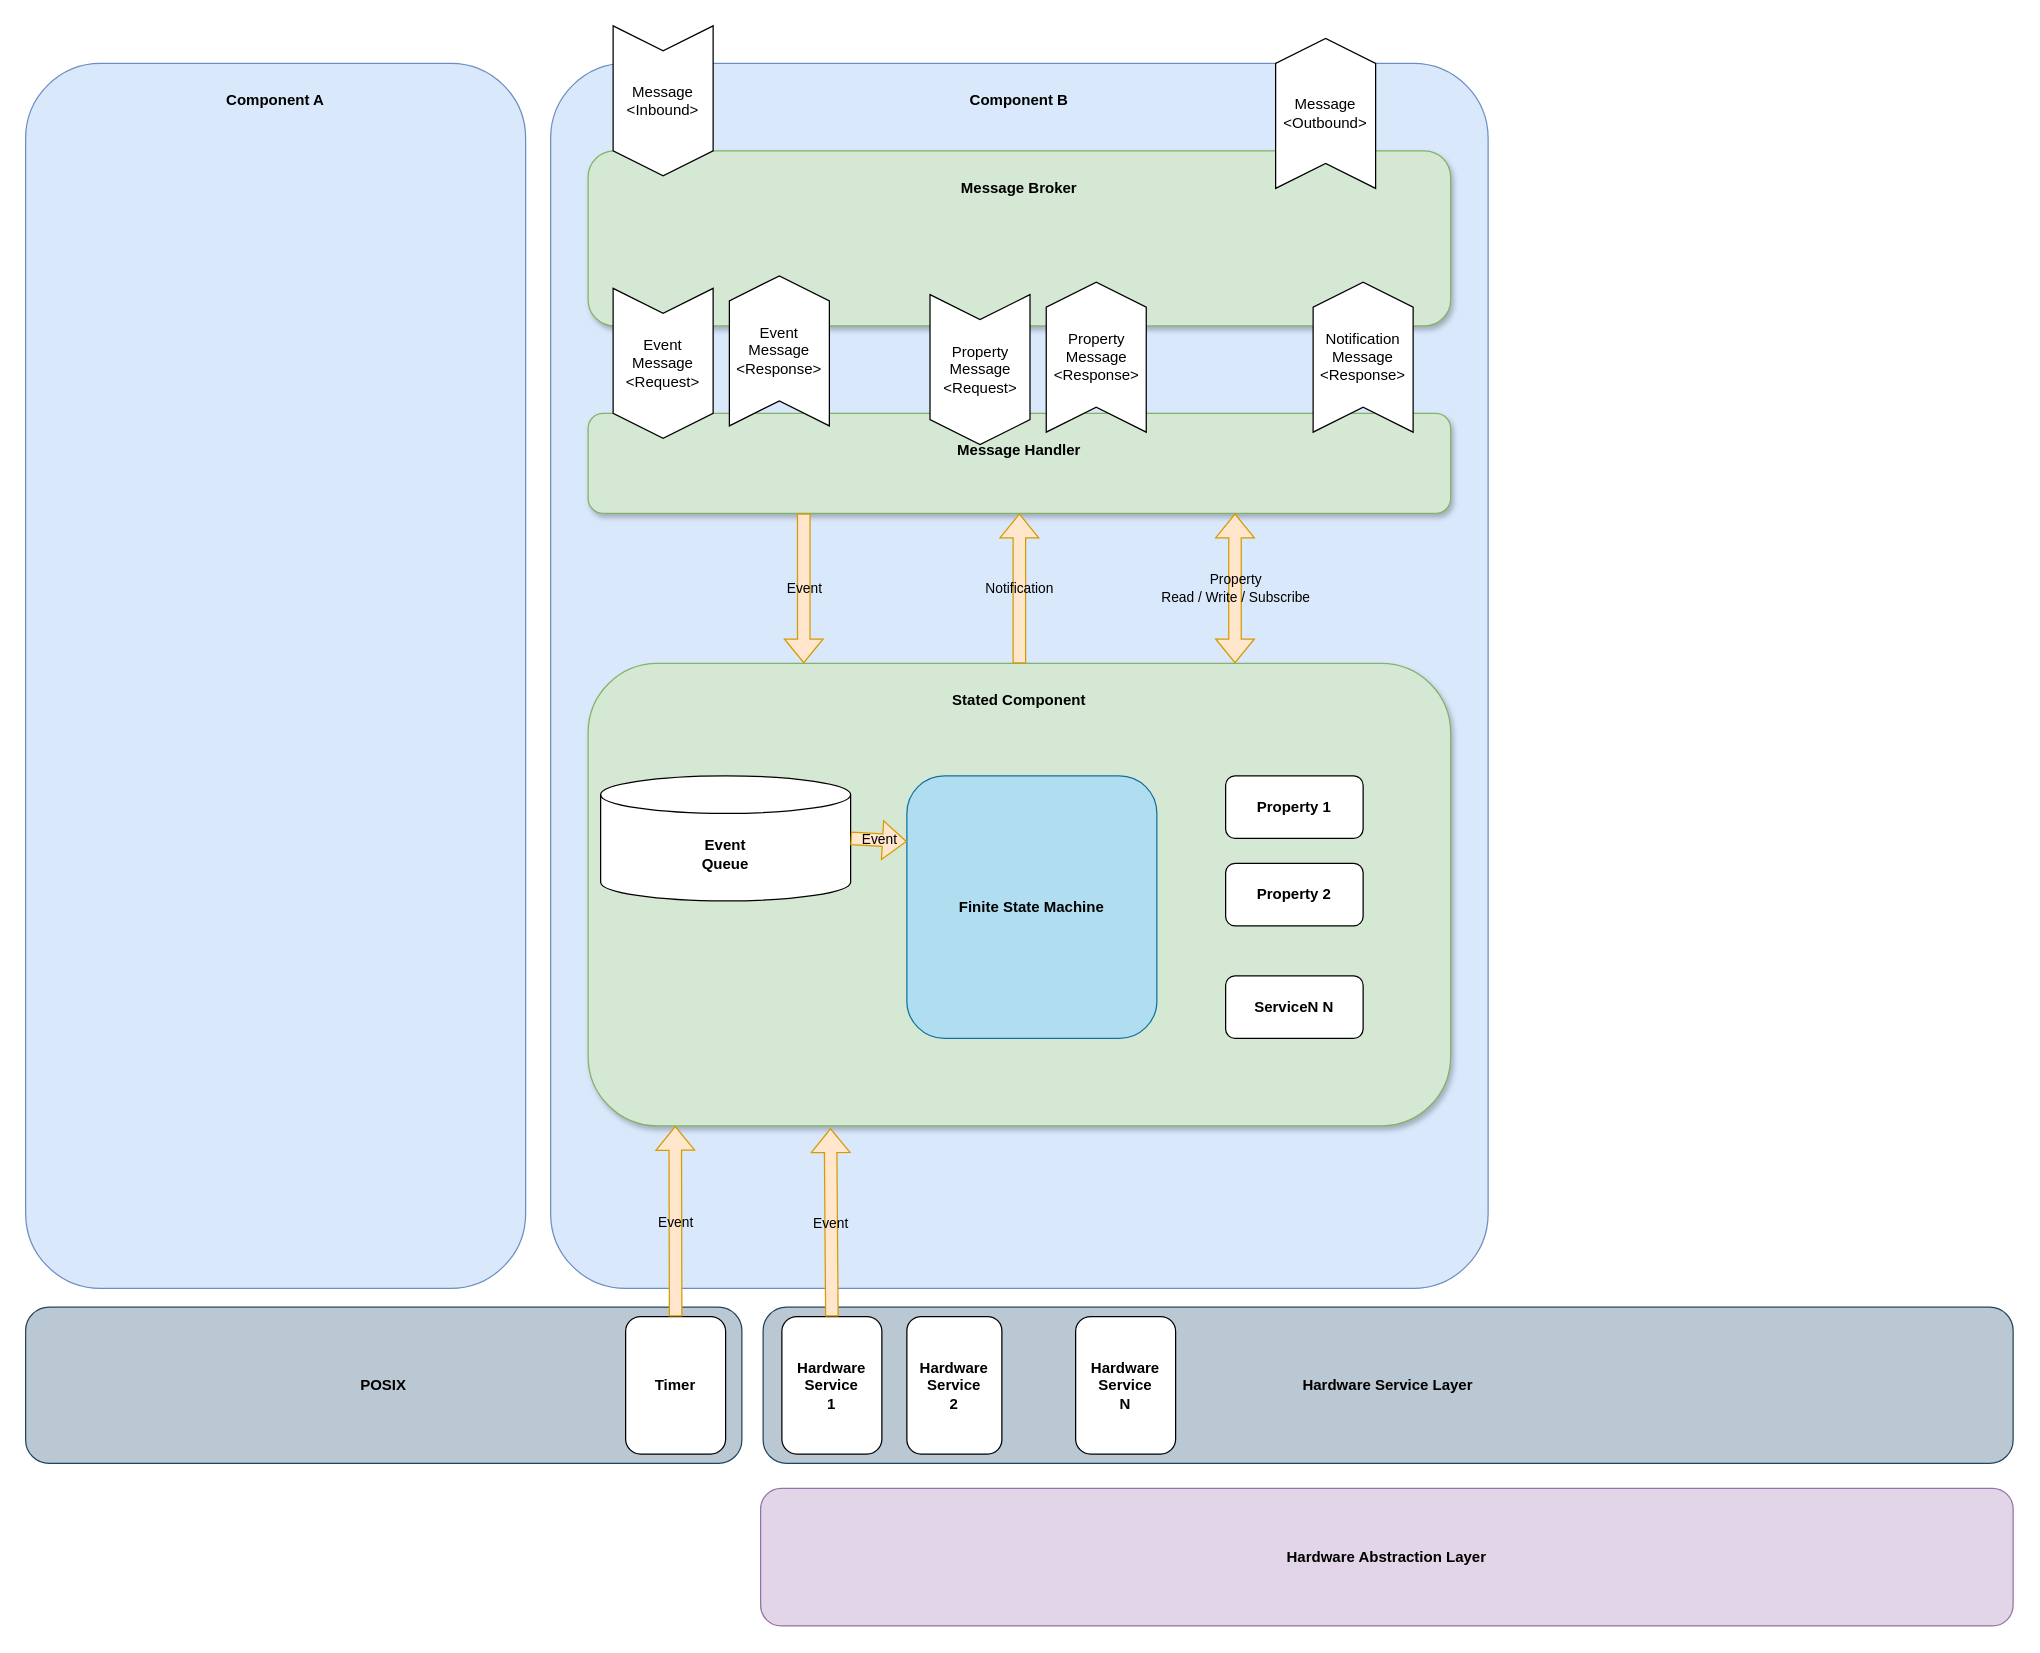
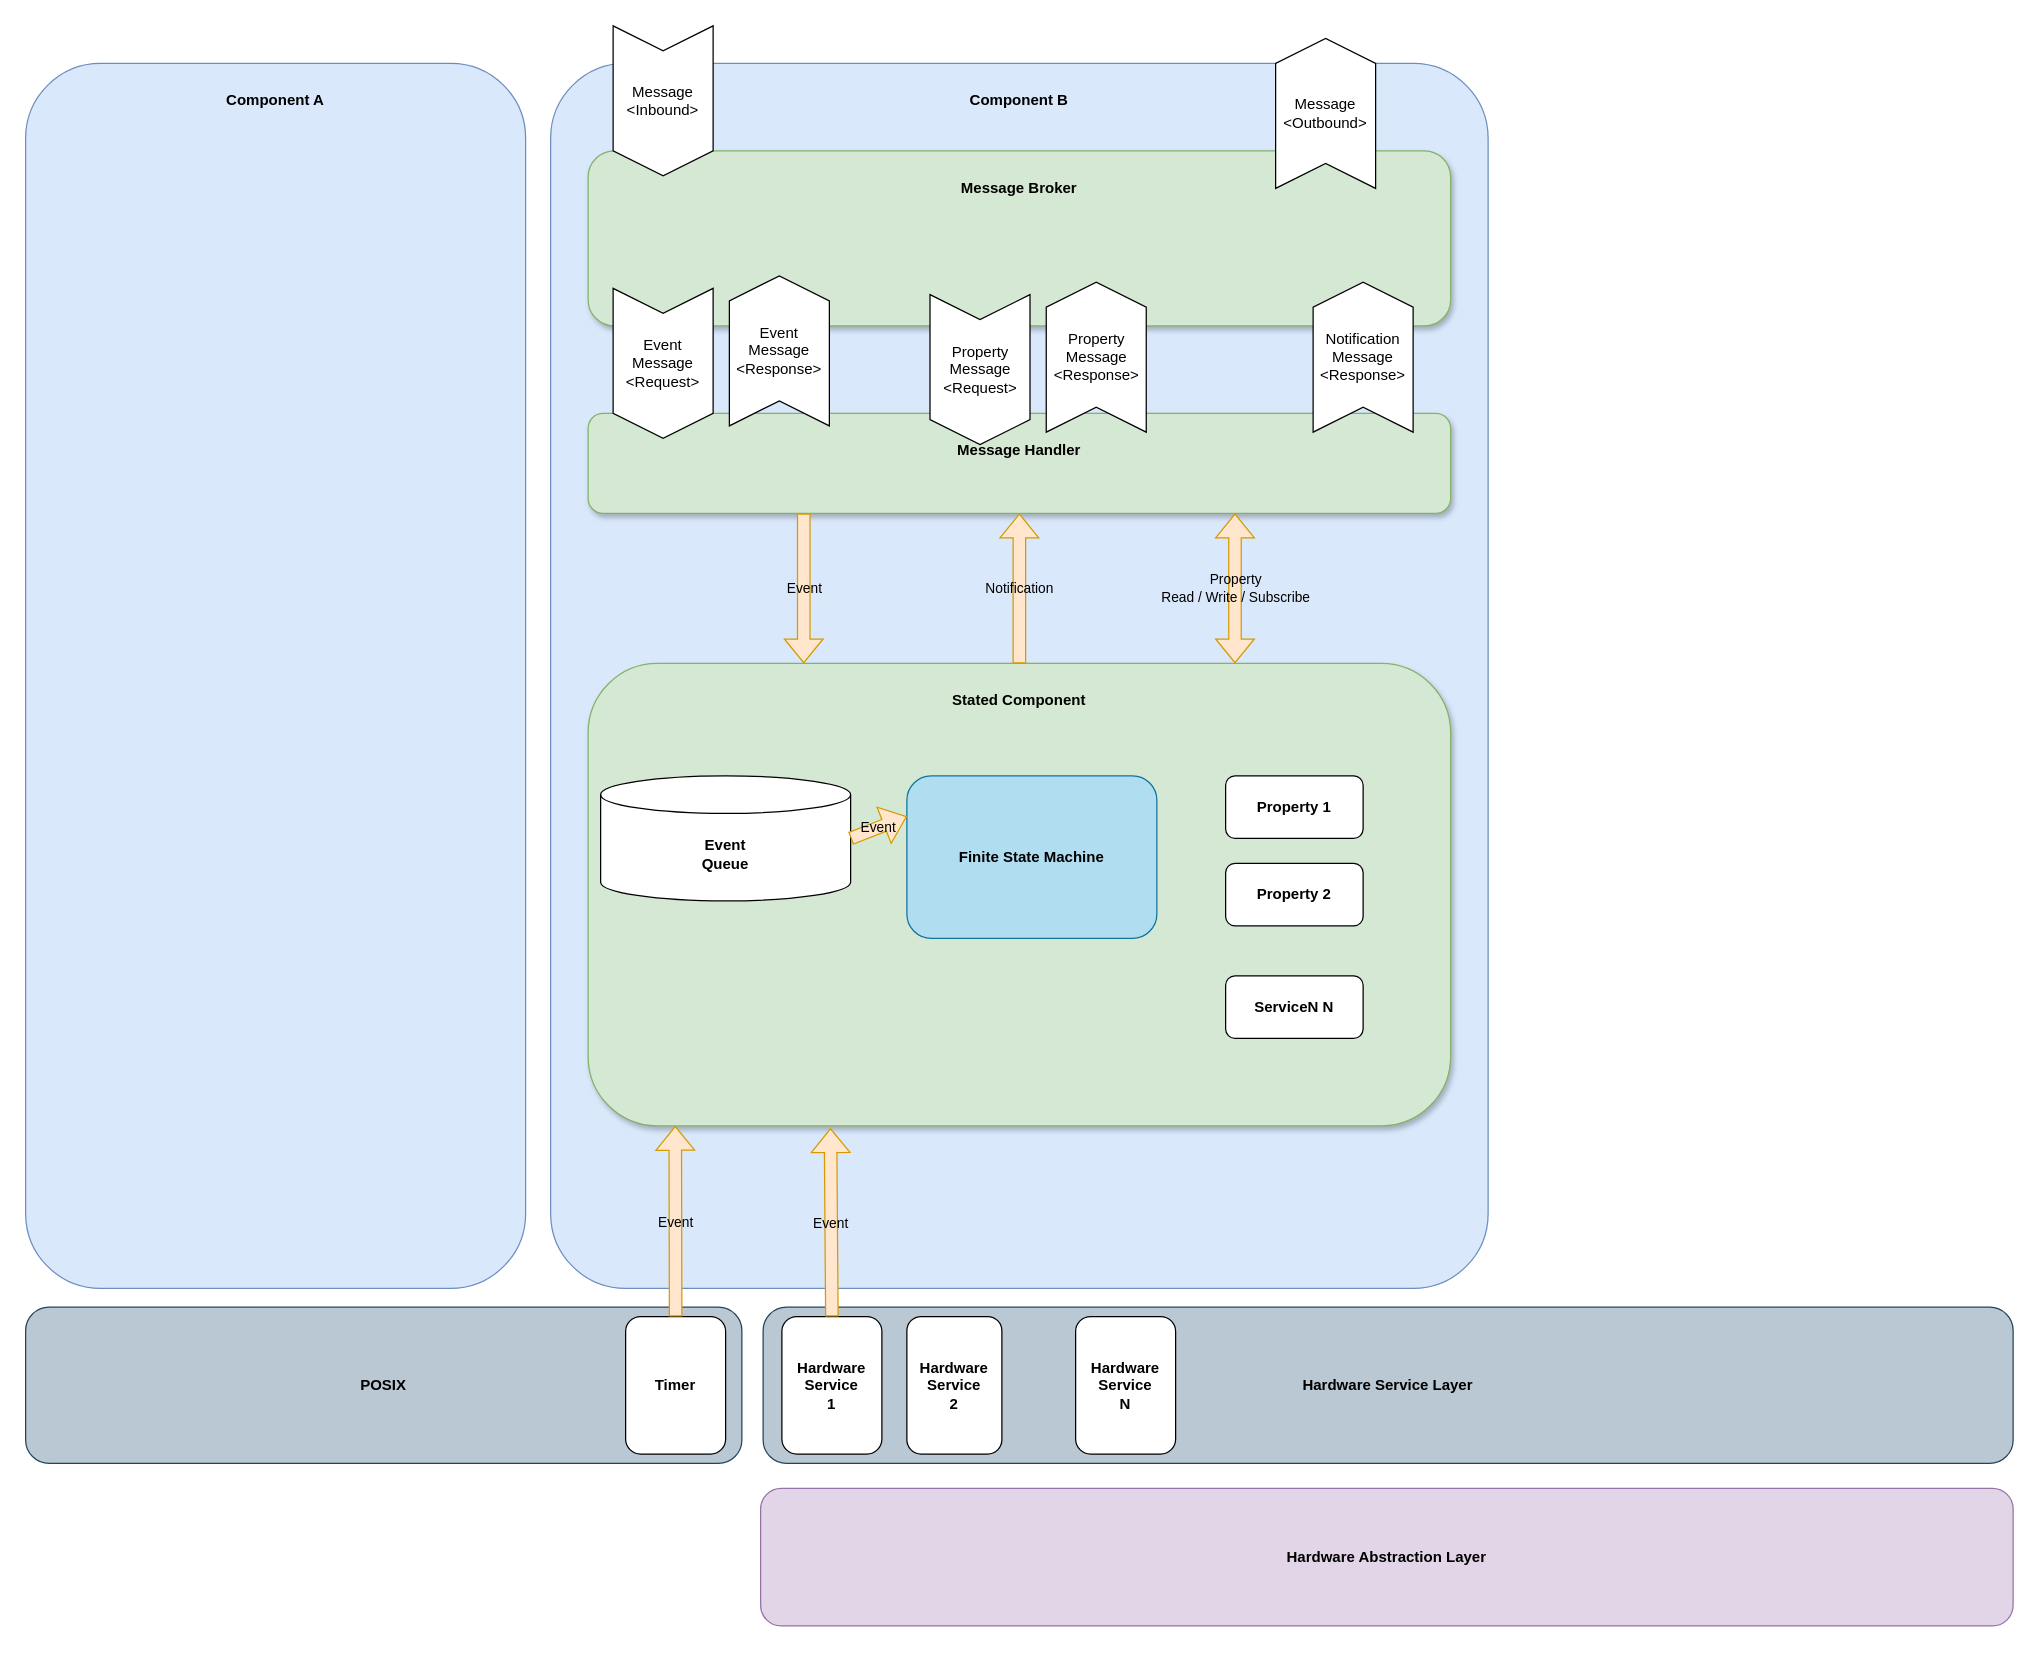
(1032, 907) -> (1032, 857)
